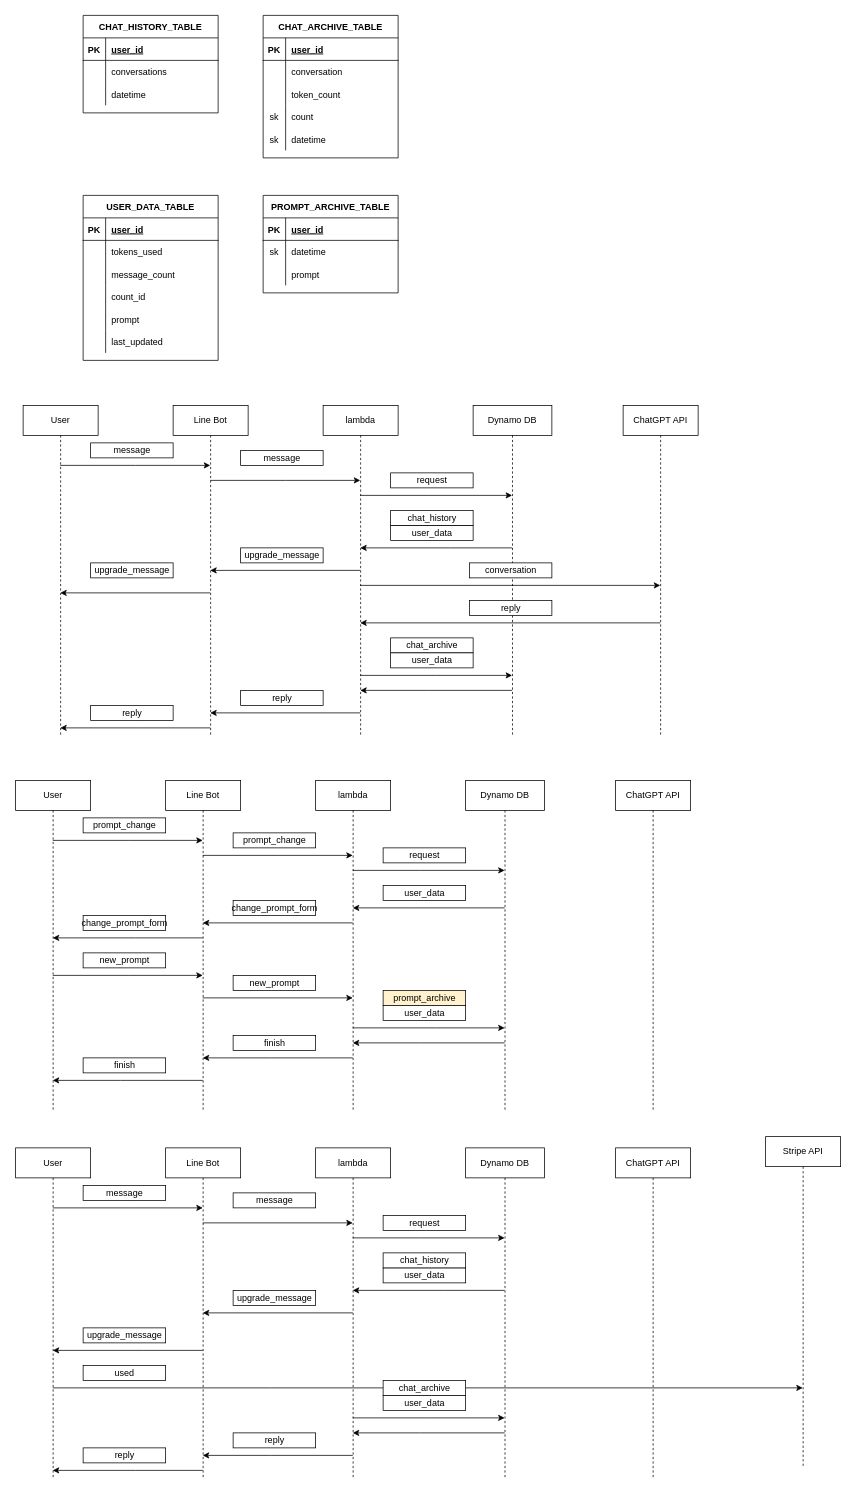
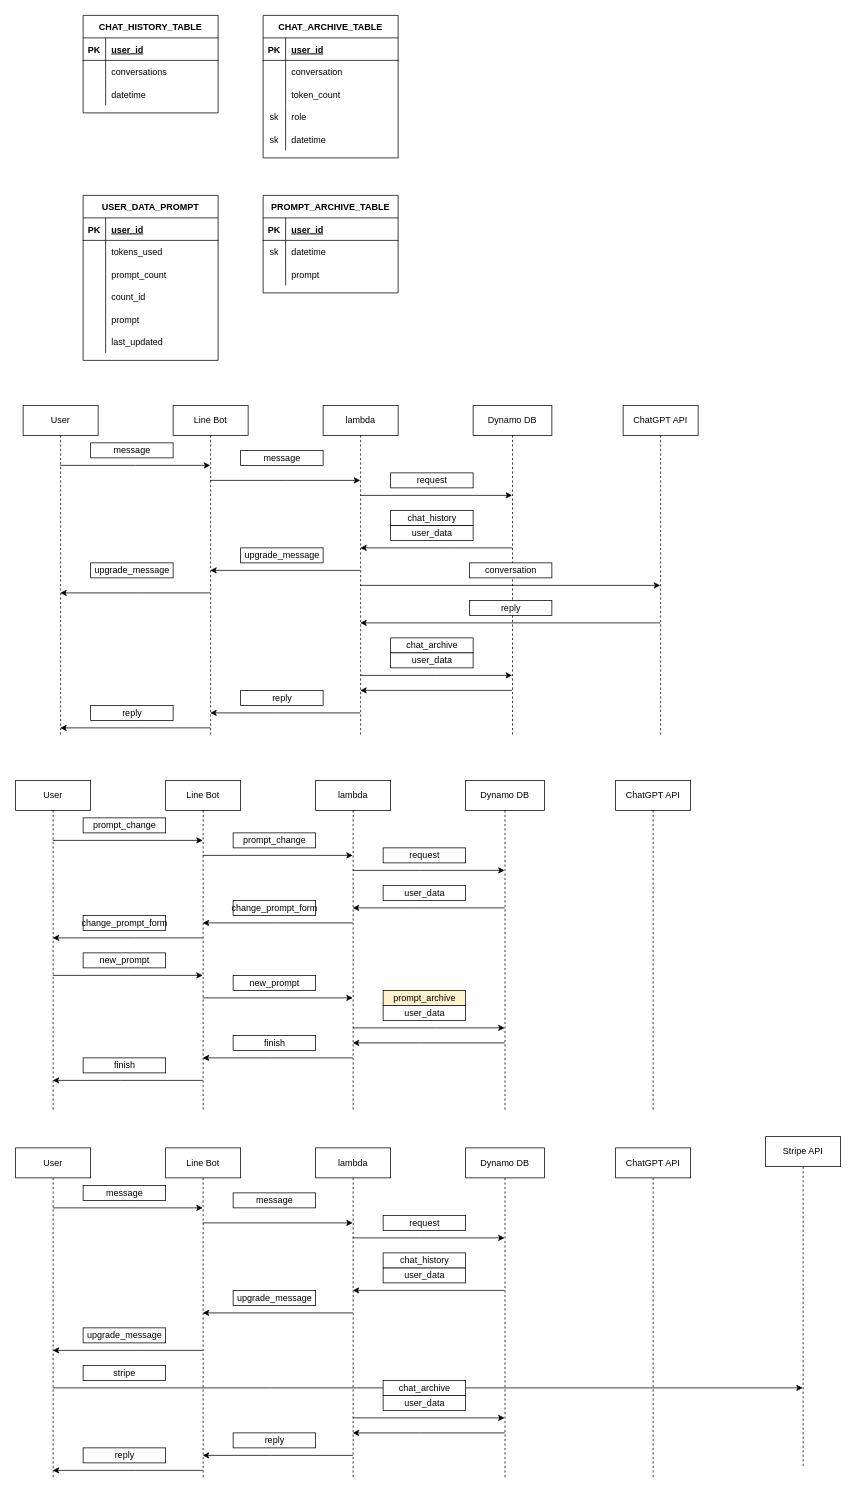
(304, 117) -> (300, 117)
(150, 207) -> (150, 207)
(144, 275) -> (141, 275)
(125, 1373) -> (125, 1373)
